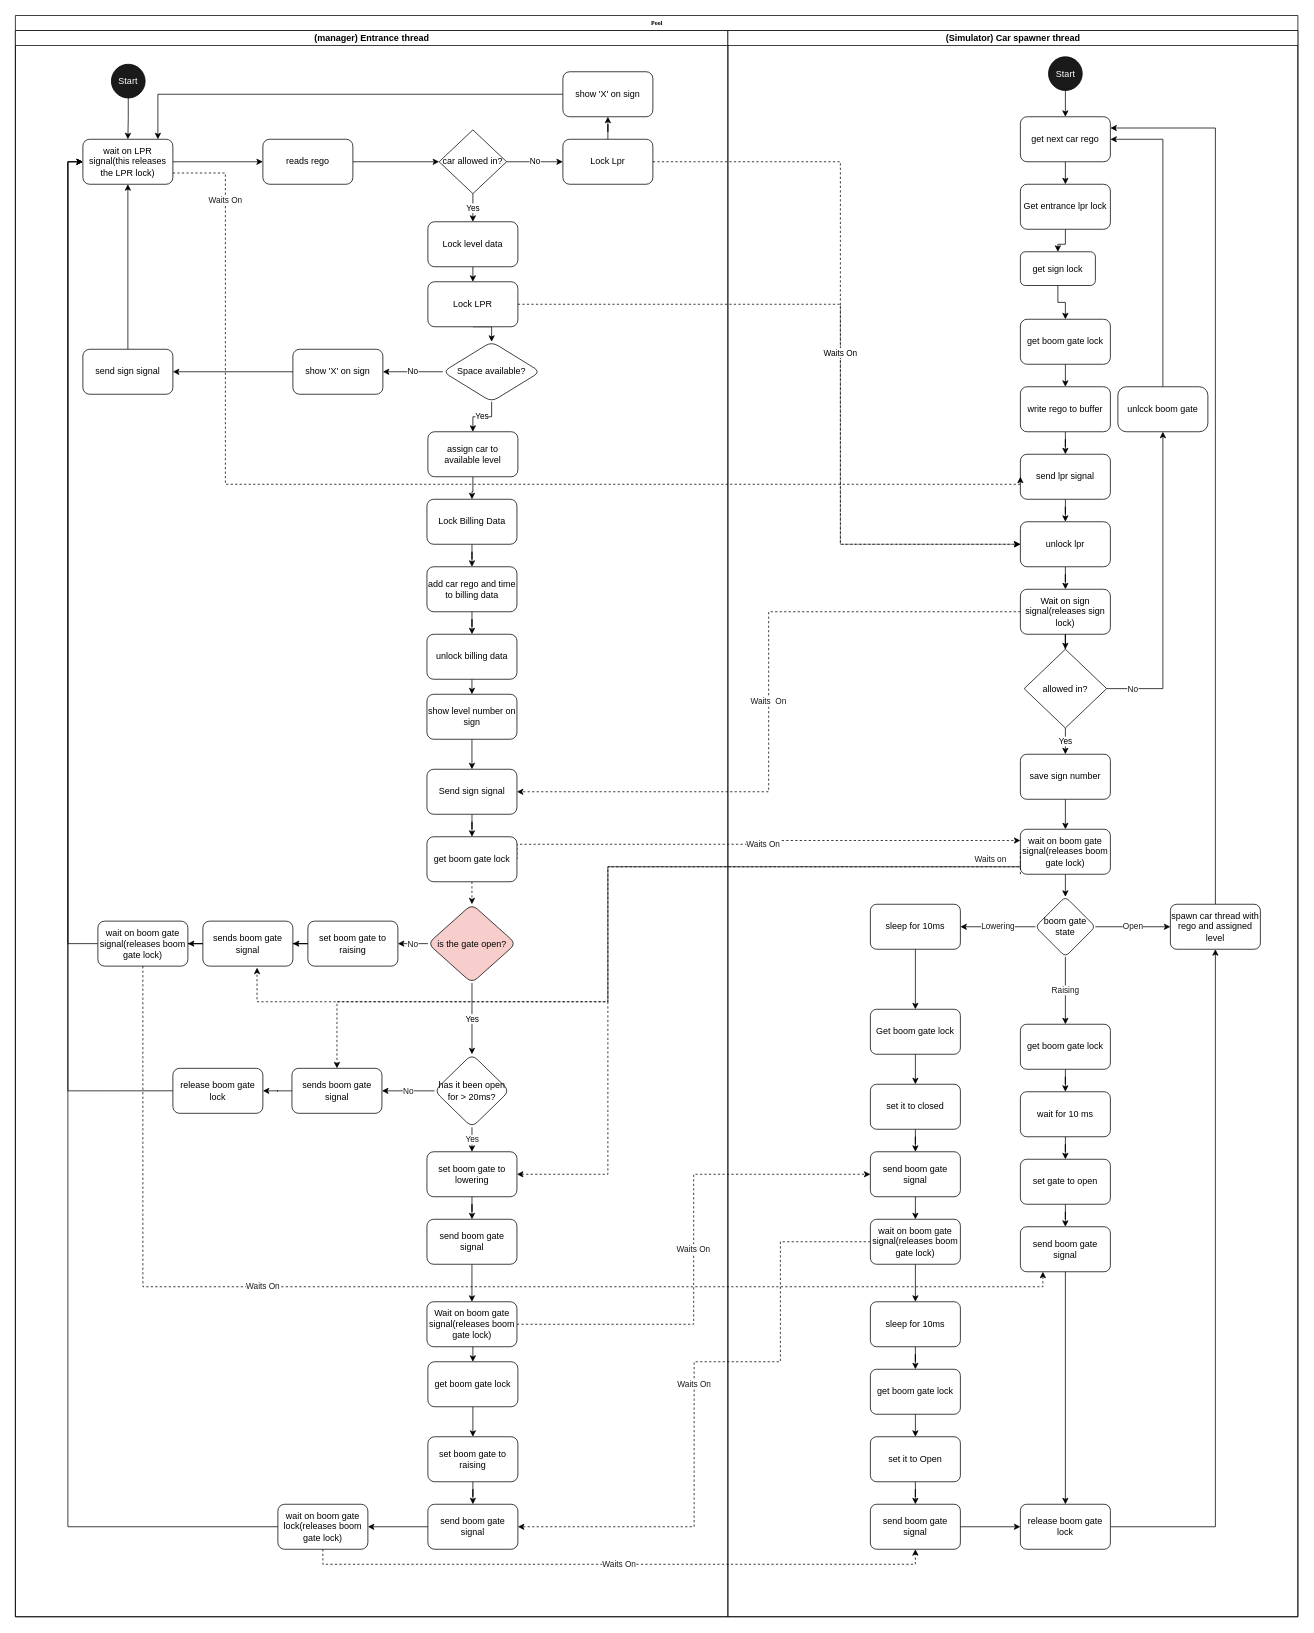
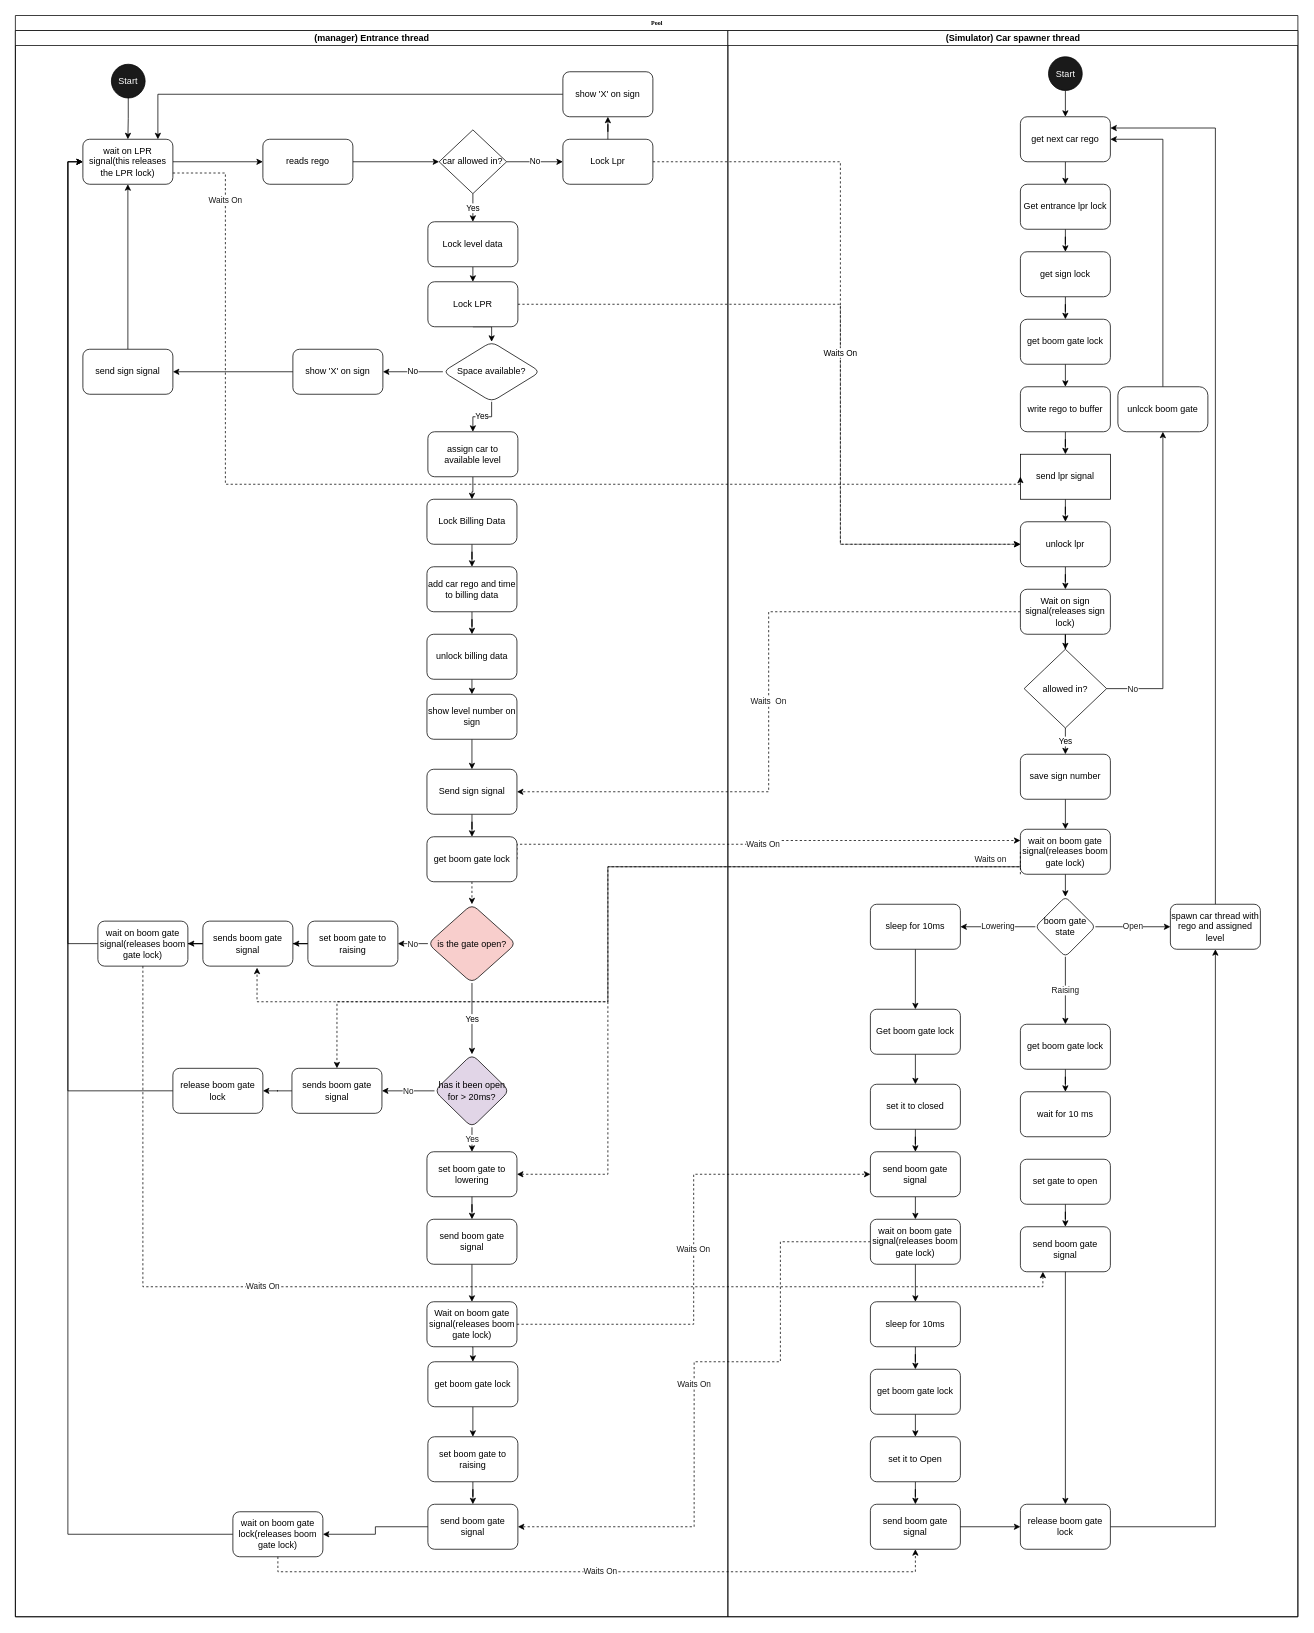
(1058, 269) -> (1065, 274)
(1065, 477) -> (1065, 477)
(472, 1091) -> (472, 1091)
(1065, 1151) -> none
(323, 1527) -> (278, 1534)
